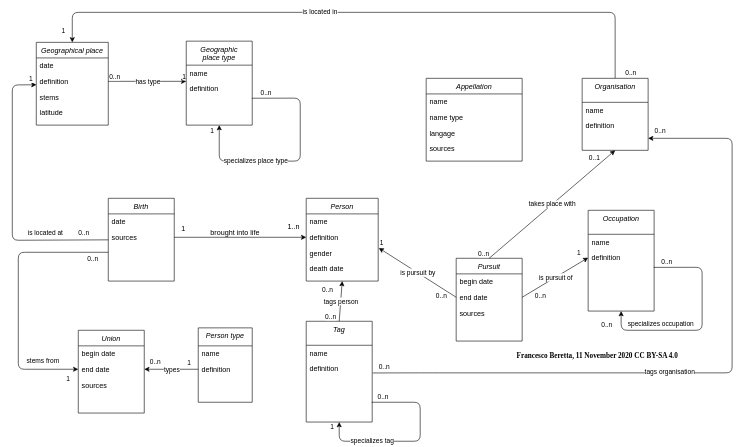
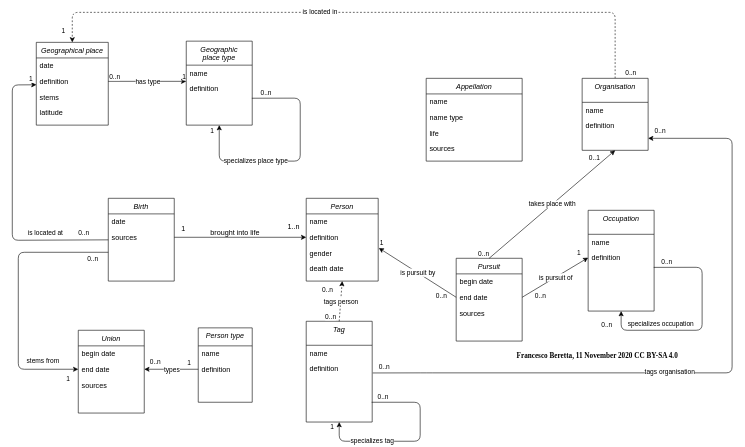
(508, 12) -> (508, 12)
(443, 133) -> (436, 133)
(341, 305) -> (341, 305)
